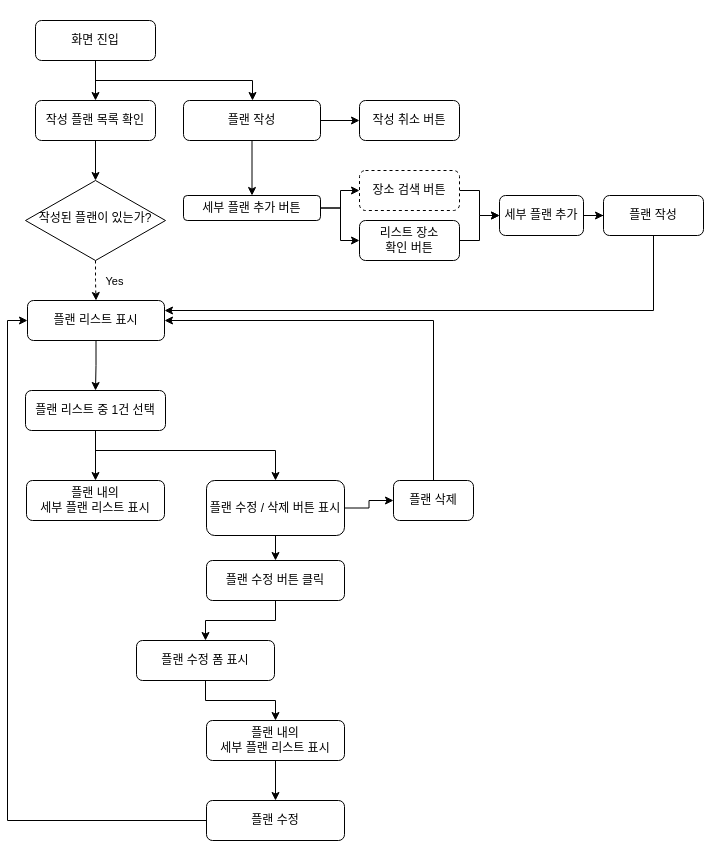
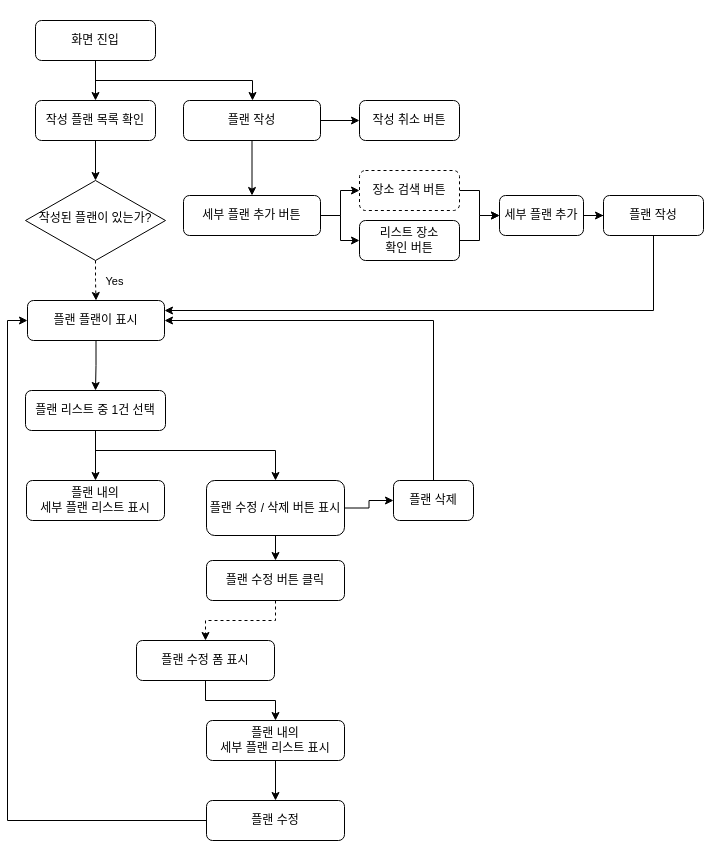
(252, 208) -> (252, 216)
(96, 321) -> (96, 321)
(244, 621) -> (244, 621)
